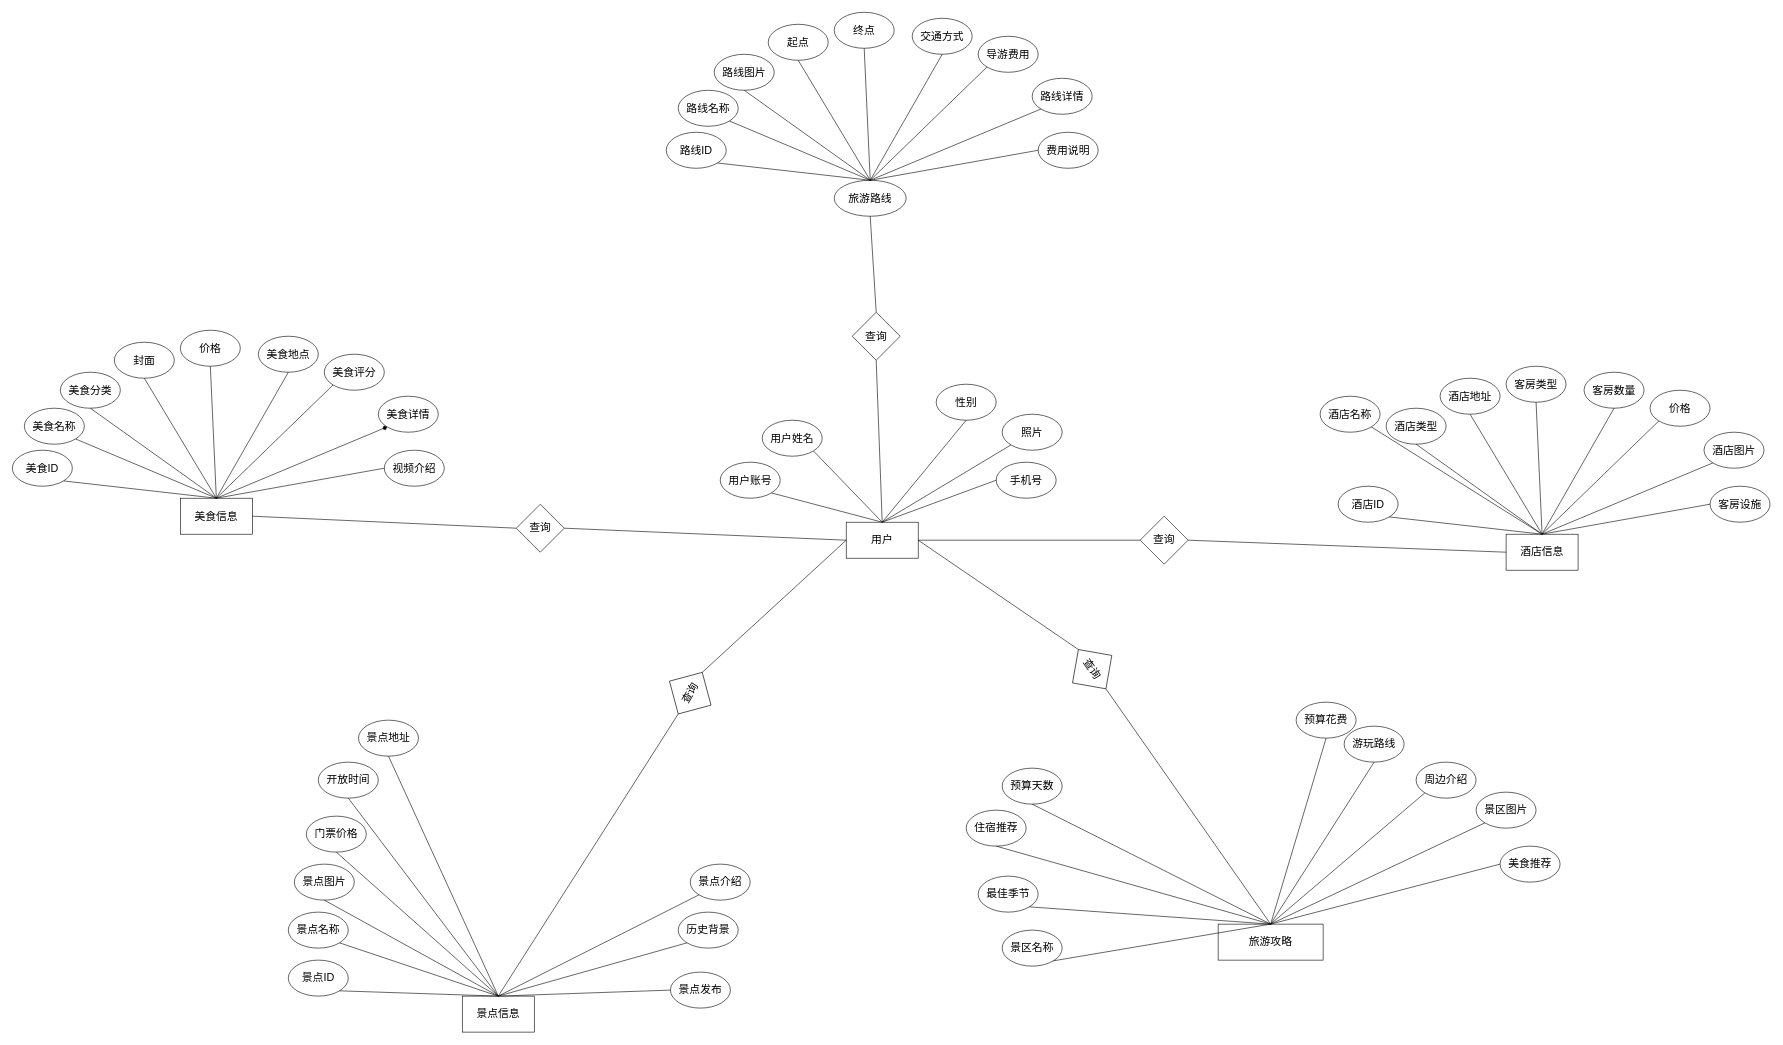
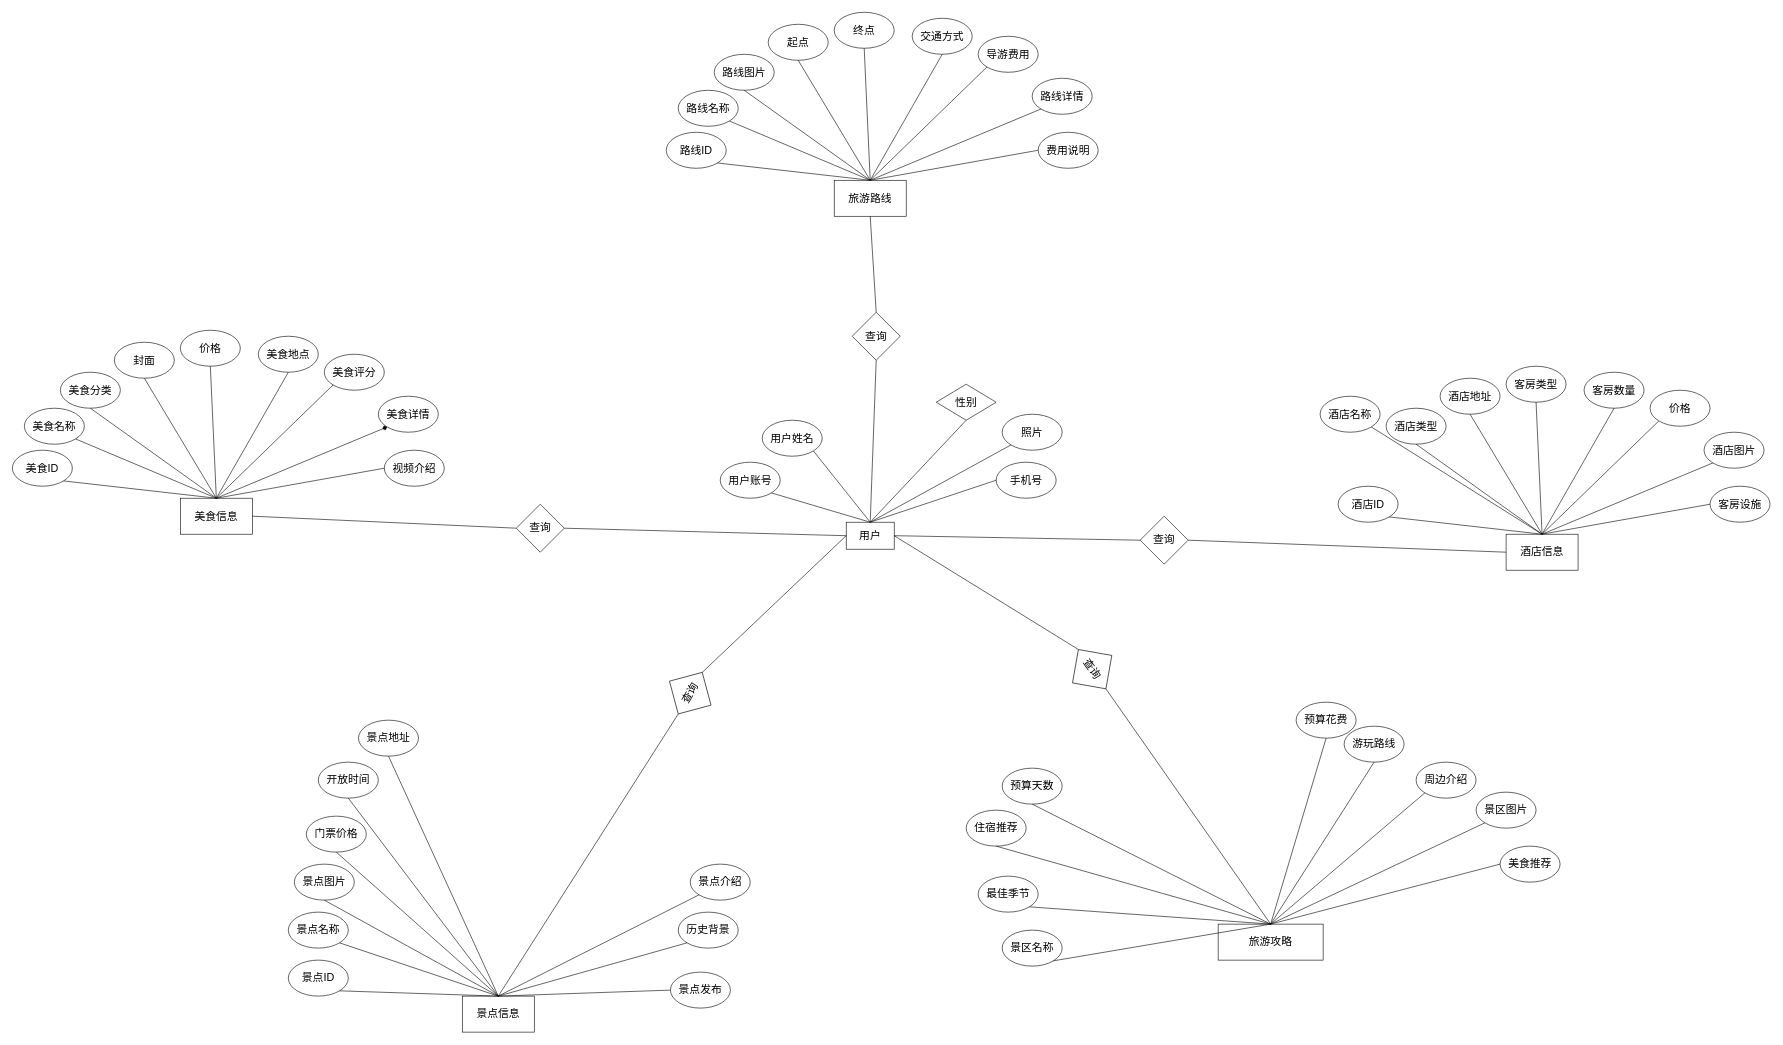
(870, 198) -> (870, 198)
(966, 402) -> (966, 402)
(882, 540) -> (870, 536)
